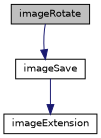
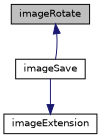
(44, 37) -> (57, 47)
